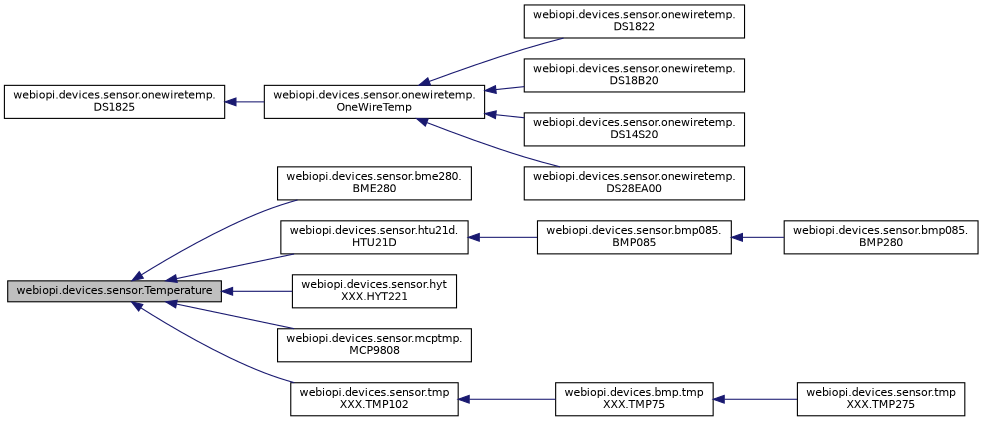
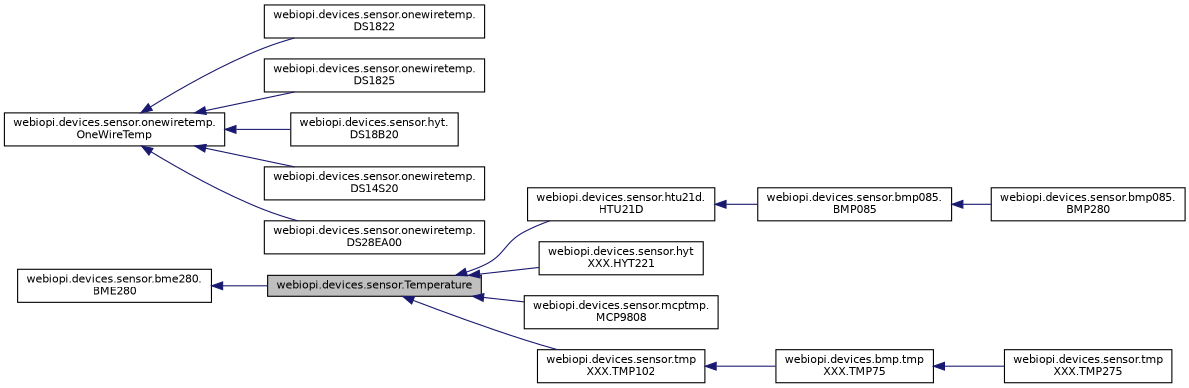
(634, 75) -> (374, 129)
(250, 102) -> (250, 101)
(217, 232) -> (245, 286)
